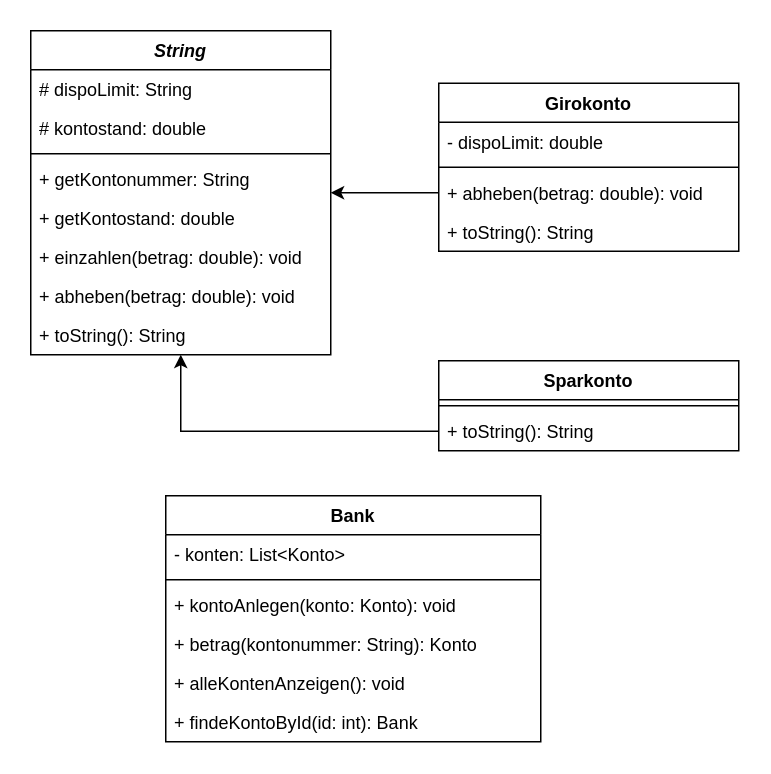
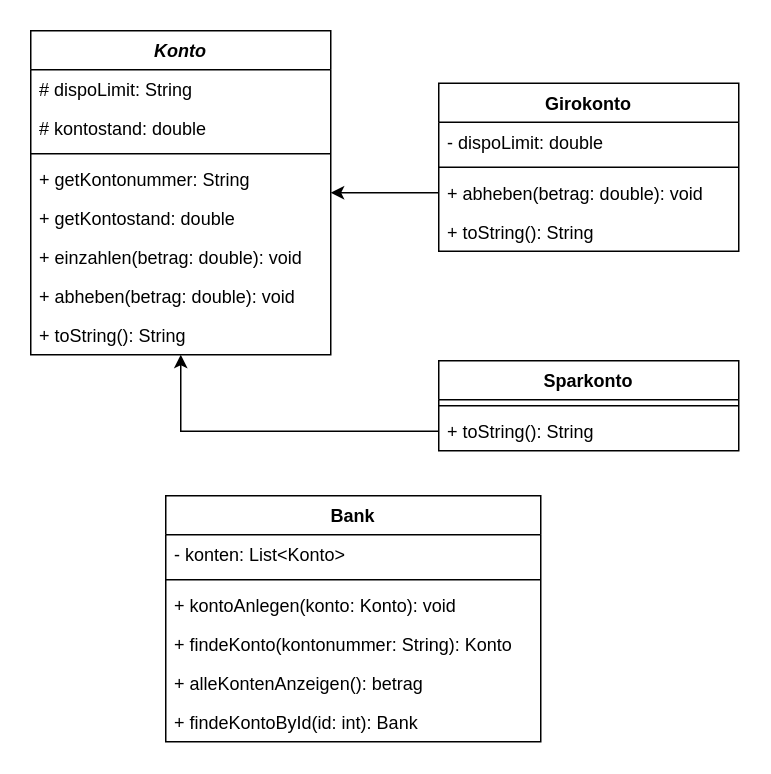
(180, 51) -> (180, 51)
(341, 645) -> (359, 645)
(299, 684) -> (311, 684)
